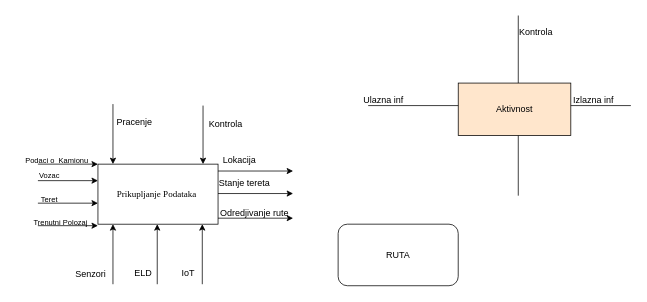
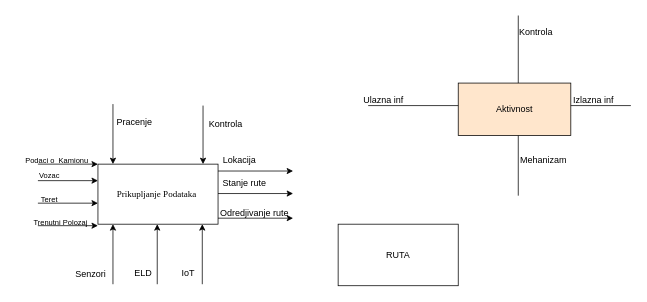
none -> (533, 160)
(245, 183) -> (245, 183)
(398, 255) -> (398, 255)
